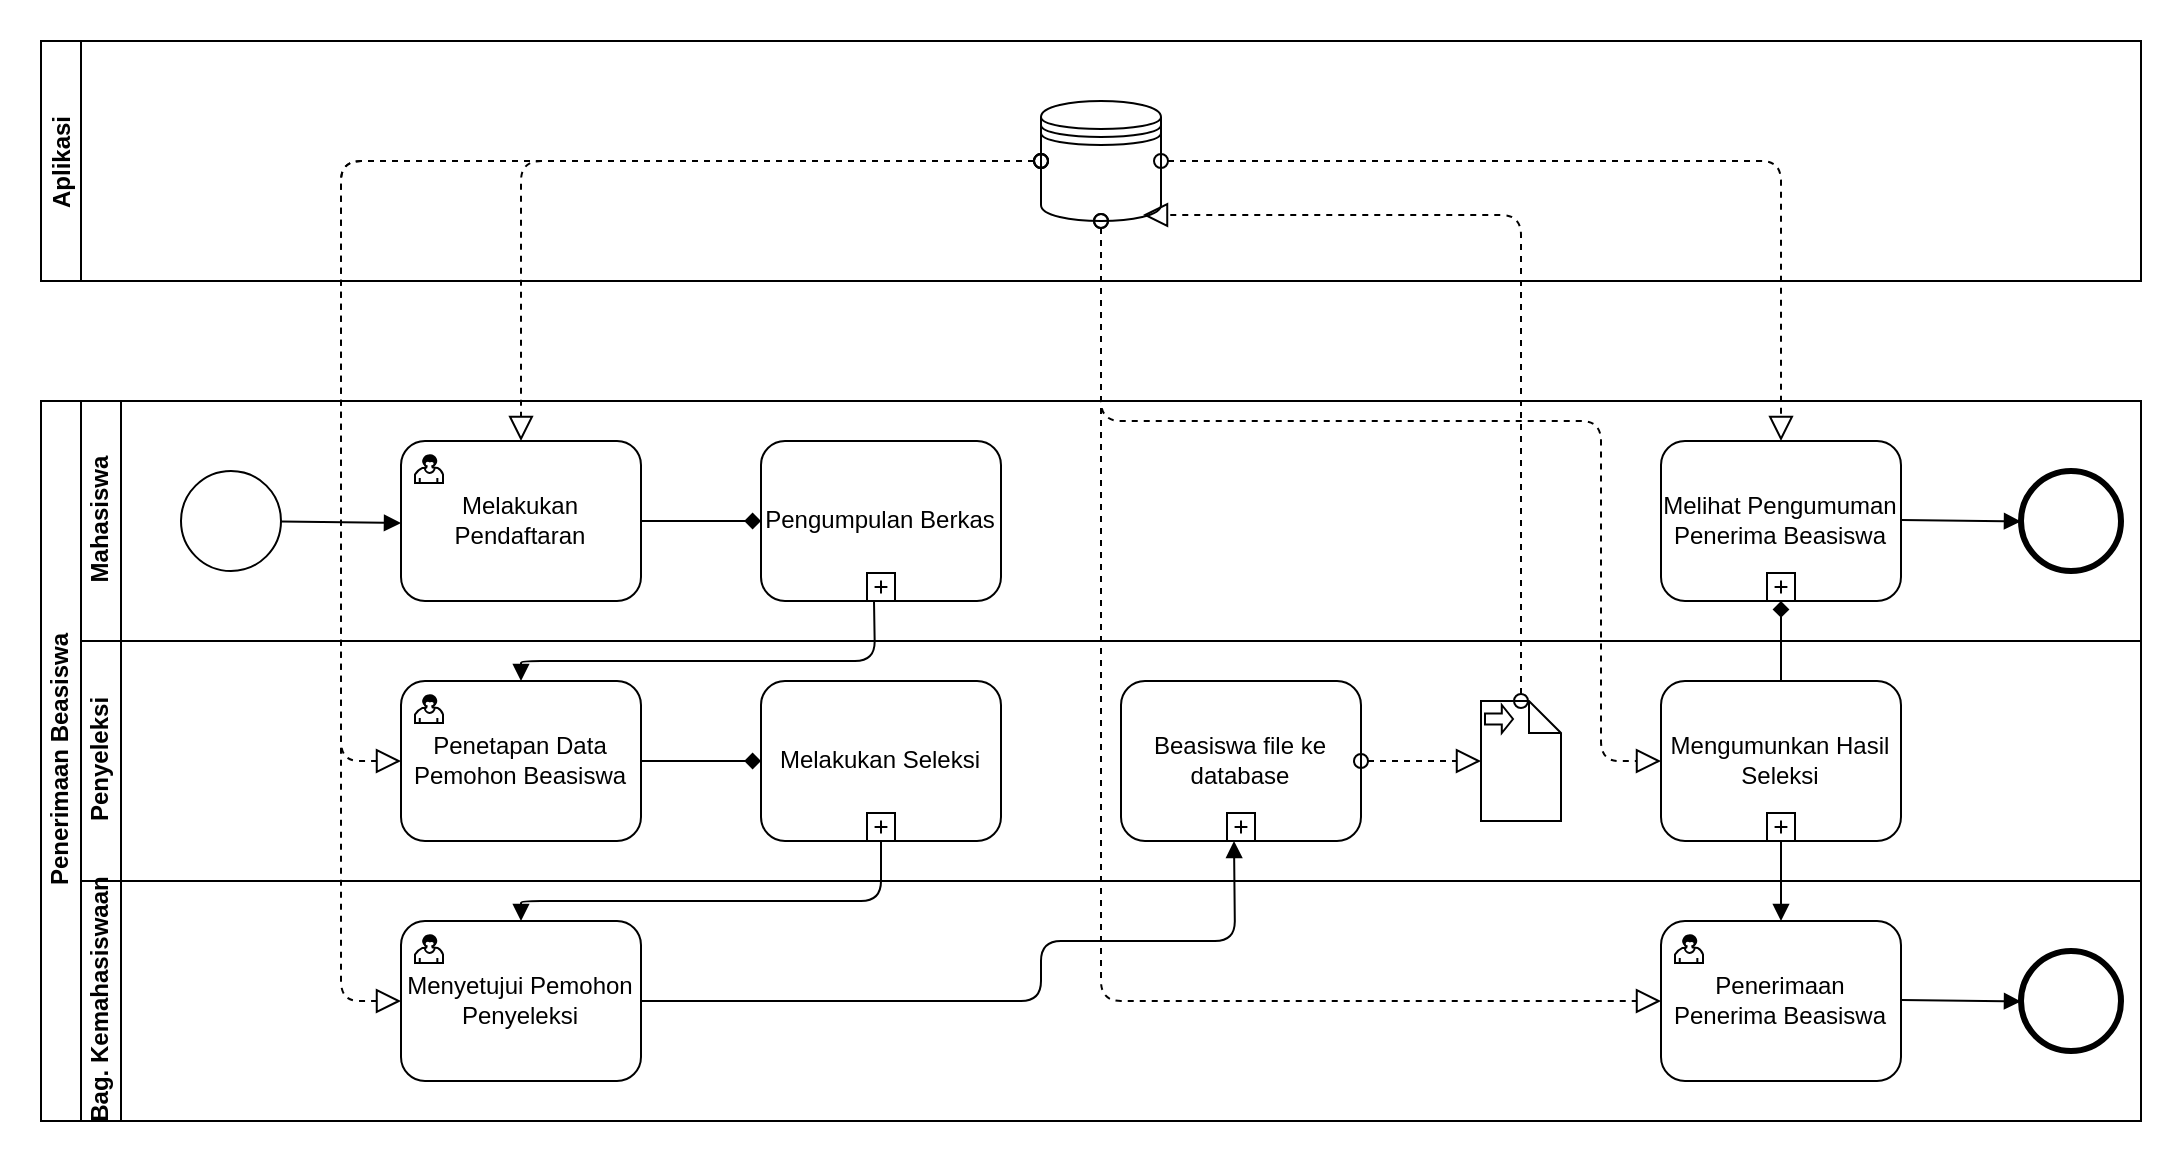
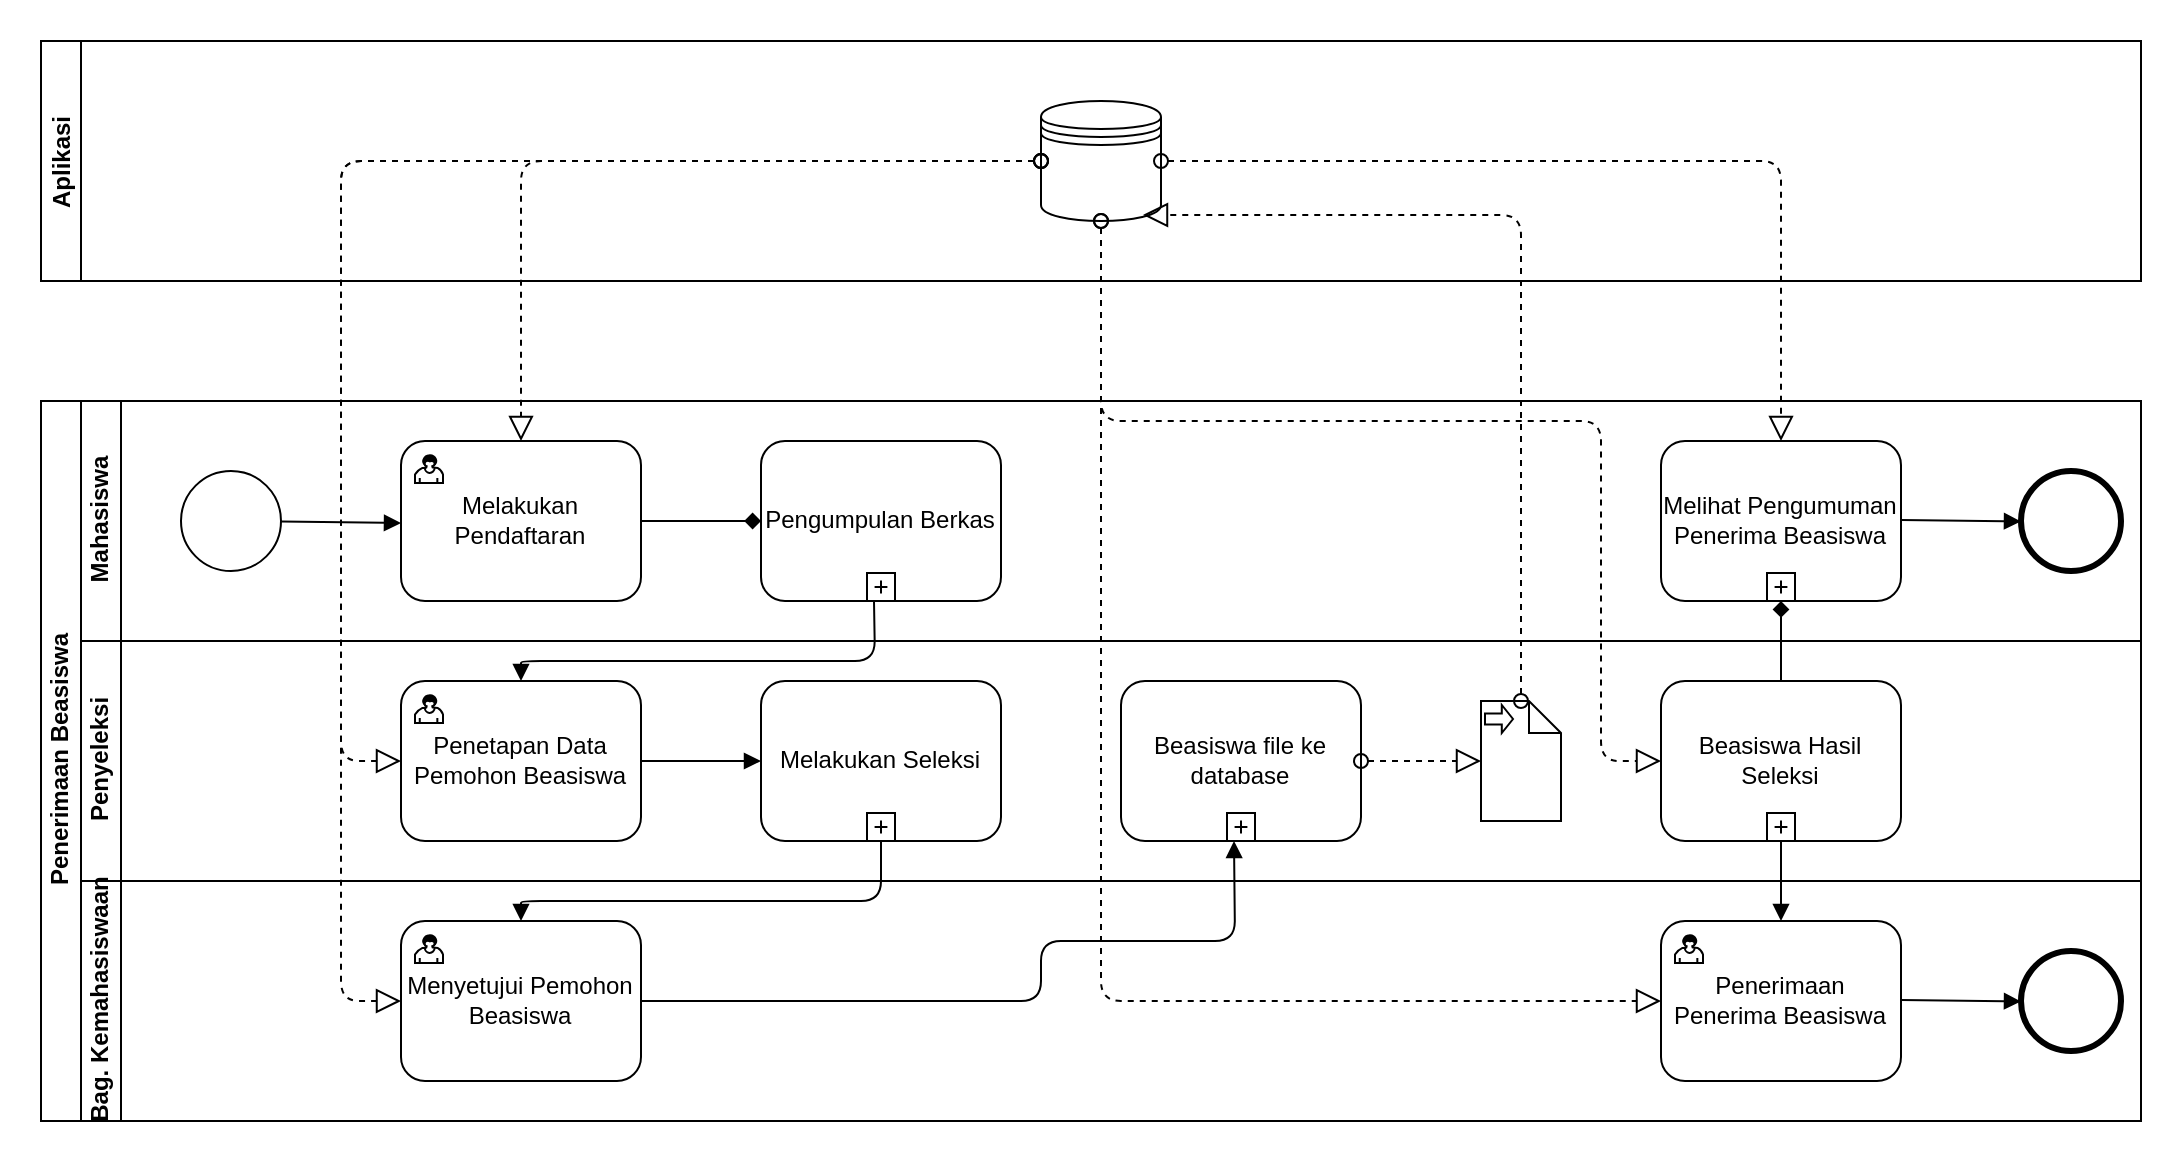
(744, 761) -> (743, 761)
(1781, 761) -> (1781, 761)
(521, 1001) -> (521, 1001)
